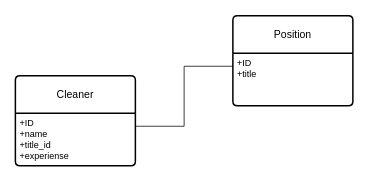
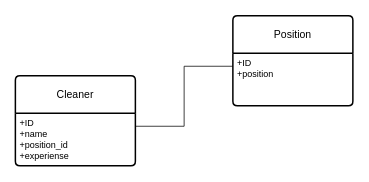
(250, 69) -> (258, 69)
(46, 140) -> (47, 140)
